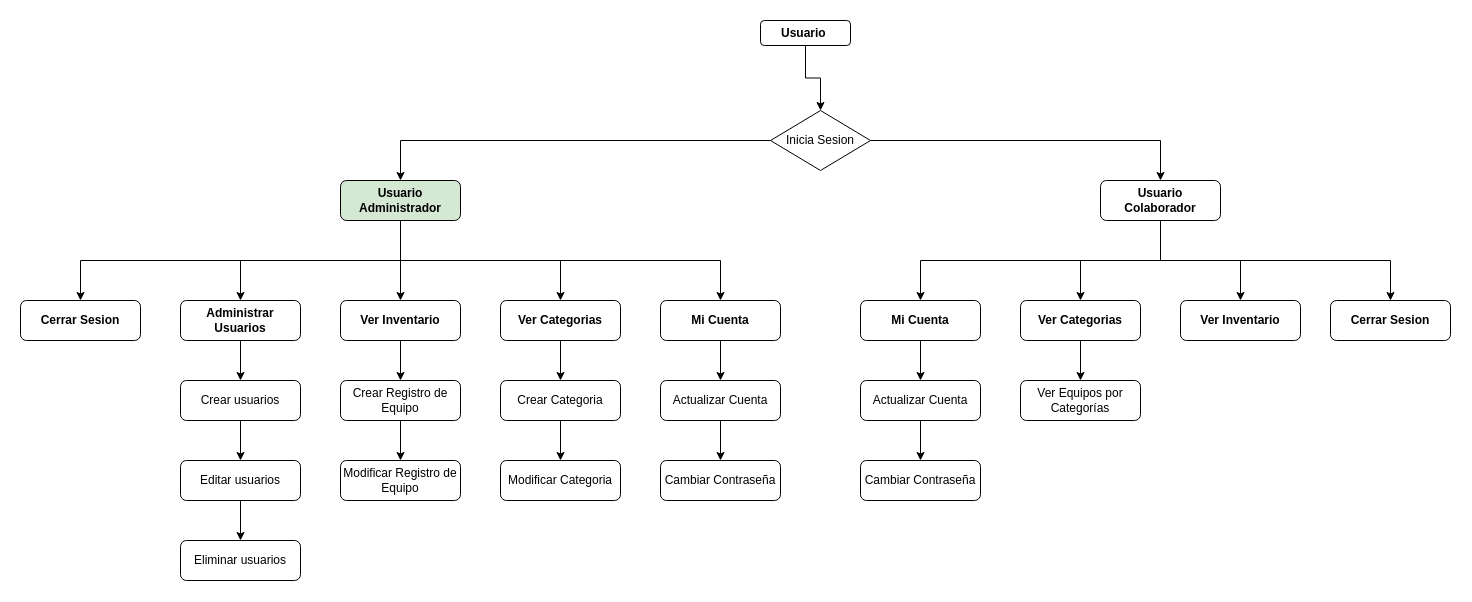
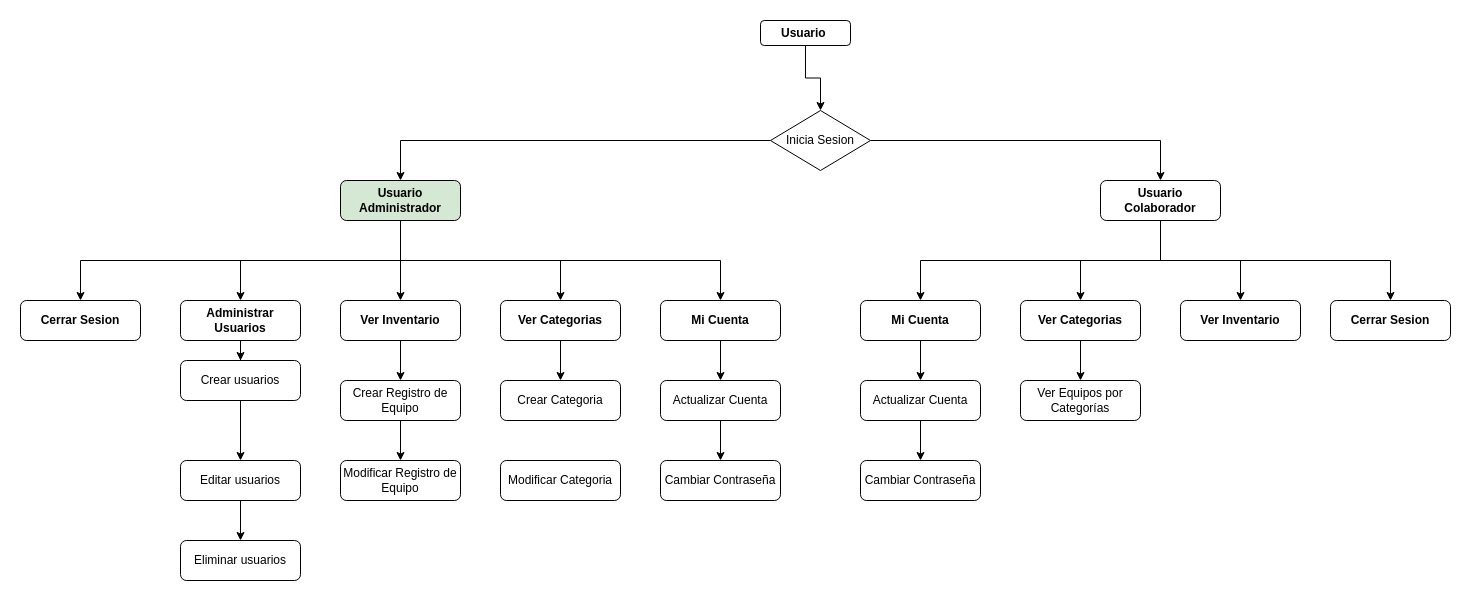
(241, 401) -> (241, 381)
(561, 437) -> none
